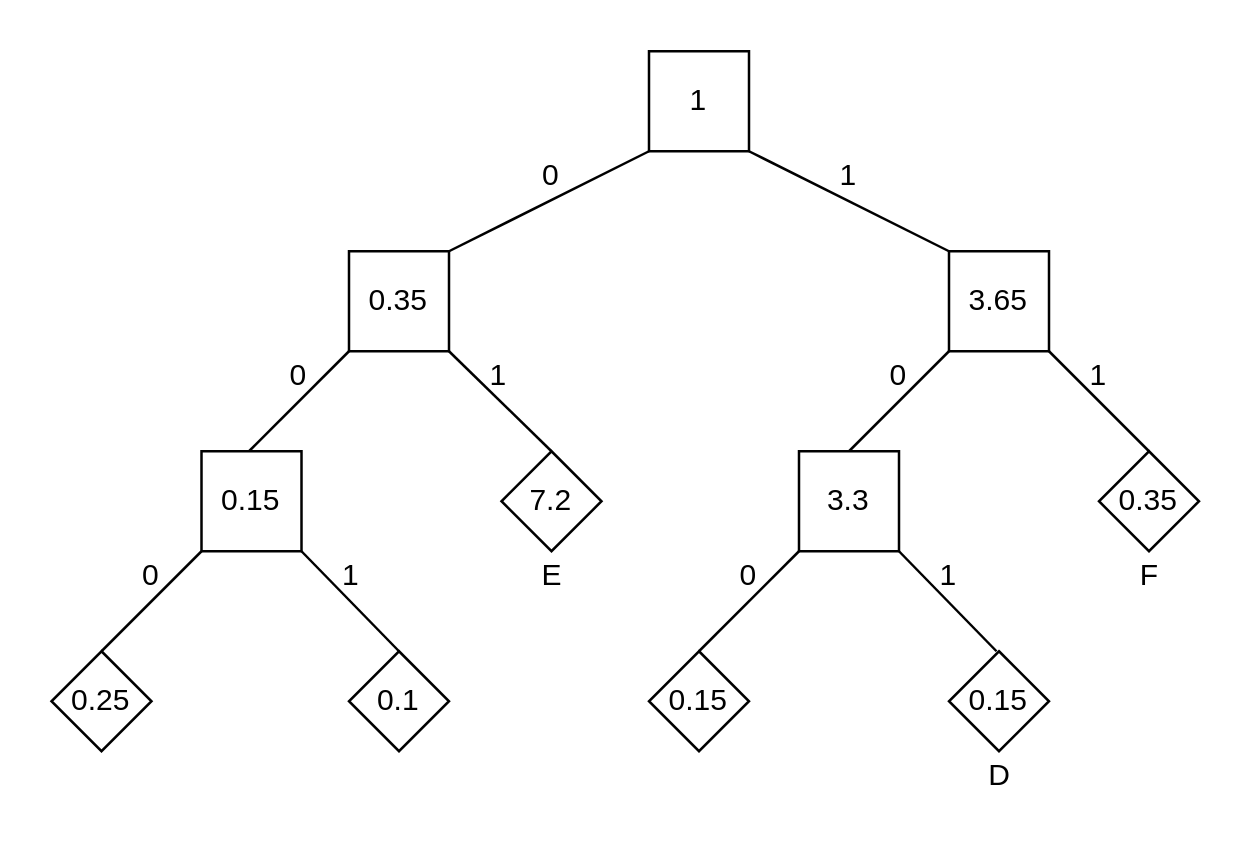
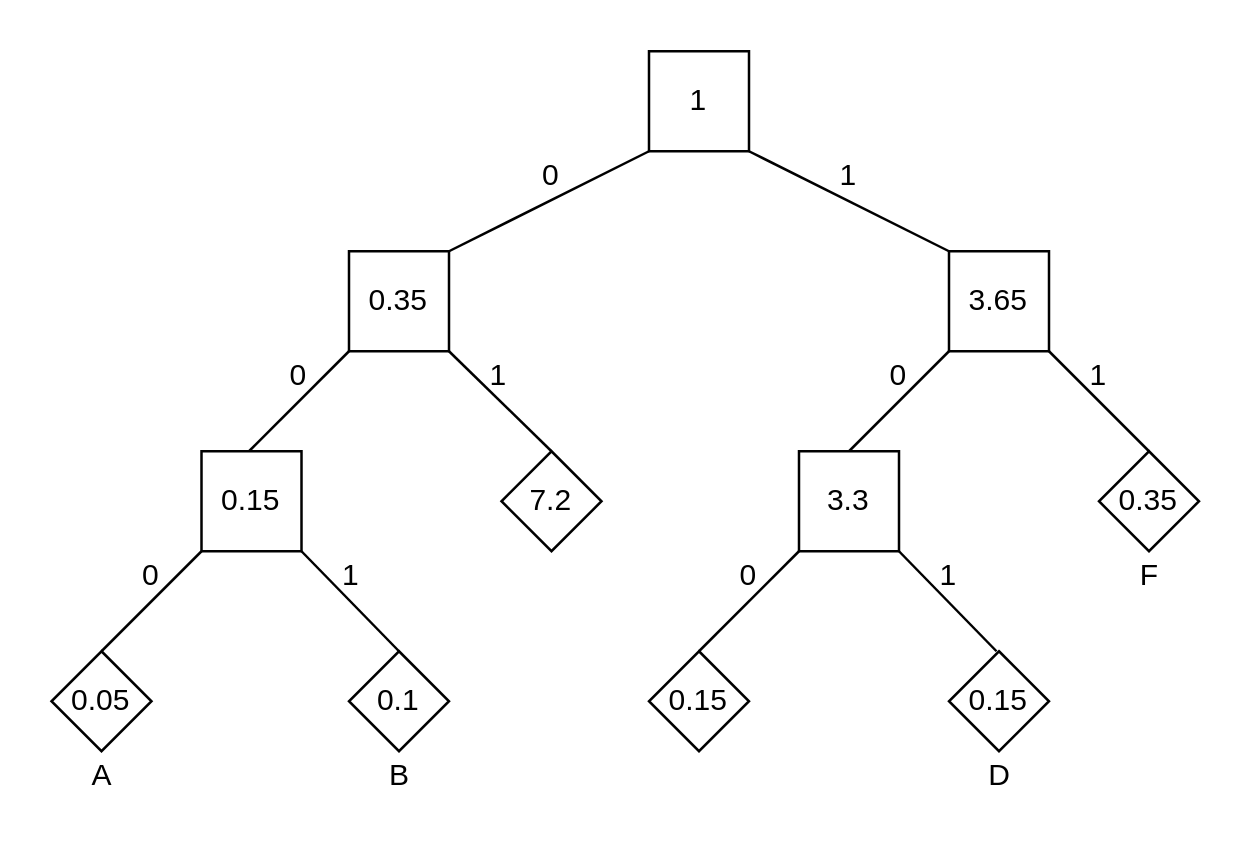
(551, 576) -> none
(101, 701) -> (101, 701)
none -> (101, 776)
none -> (399, 776)
